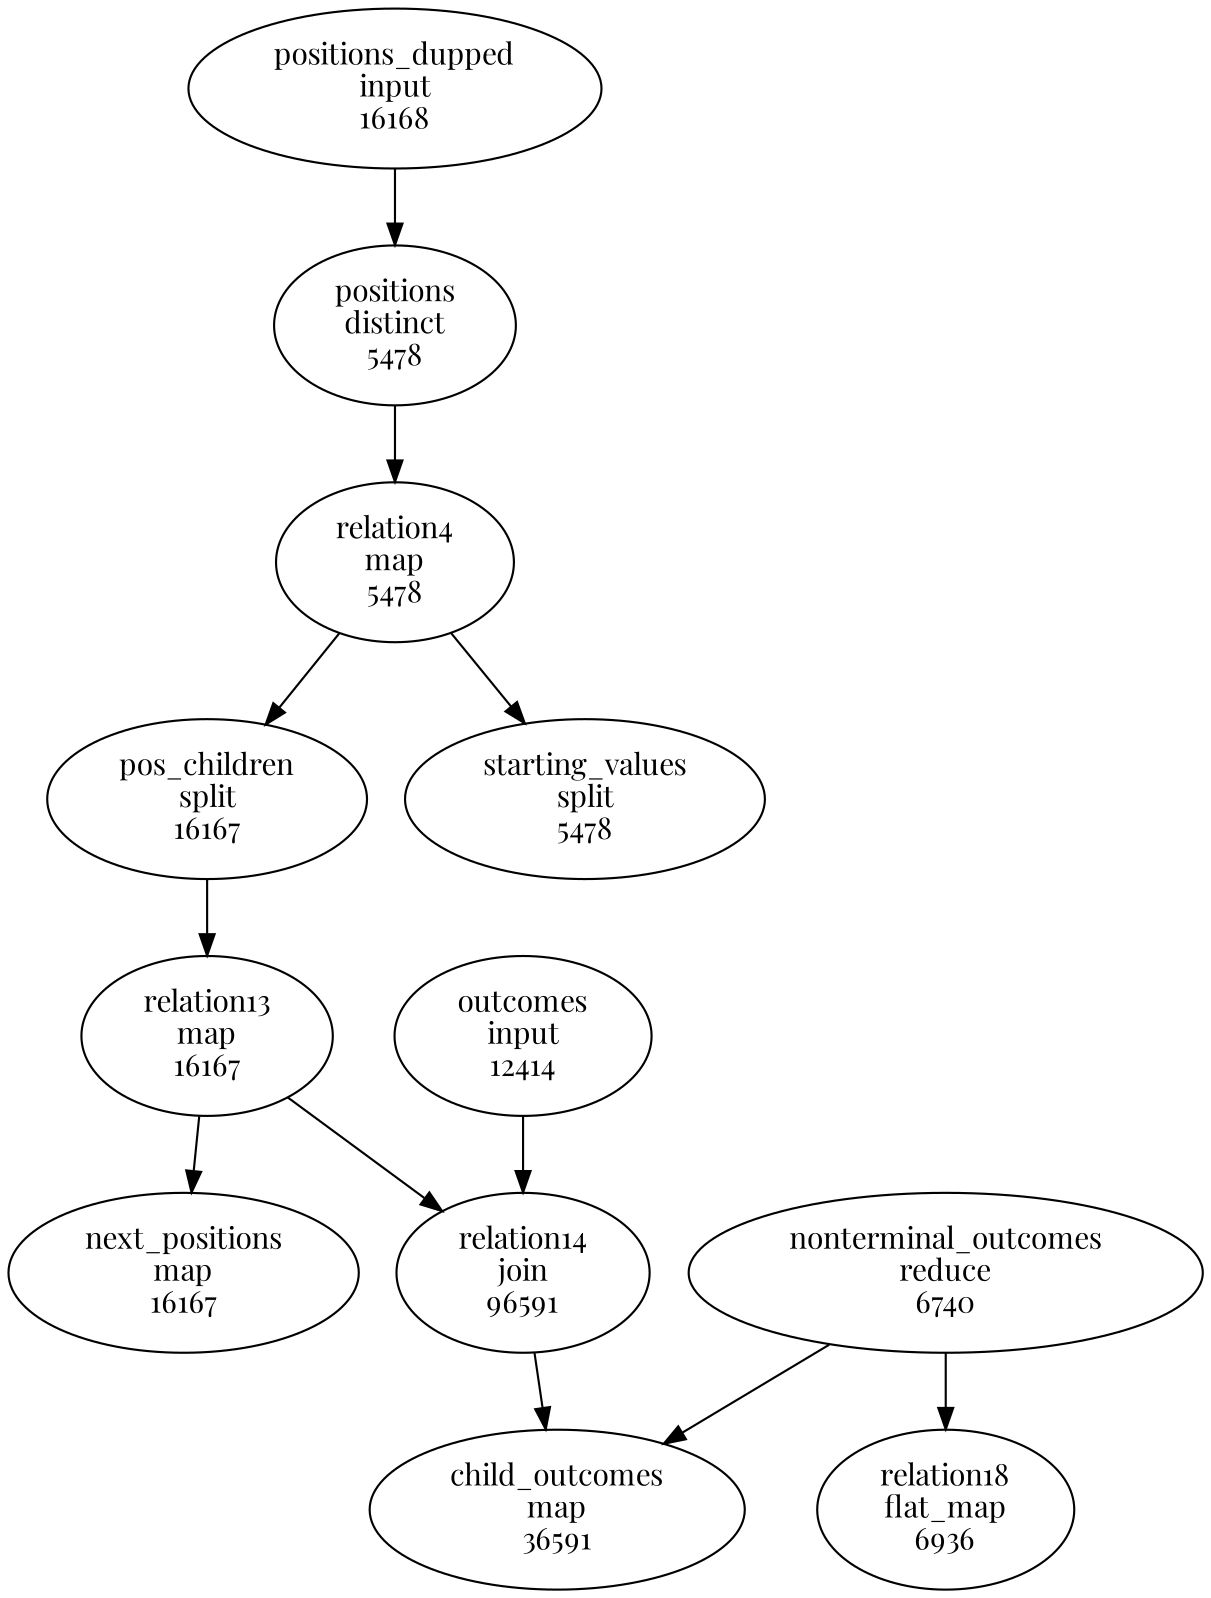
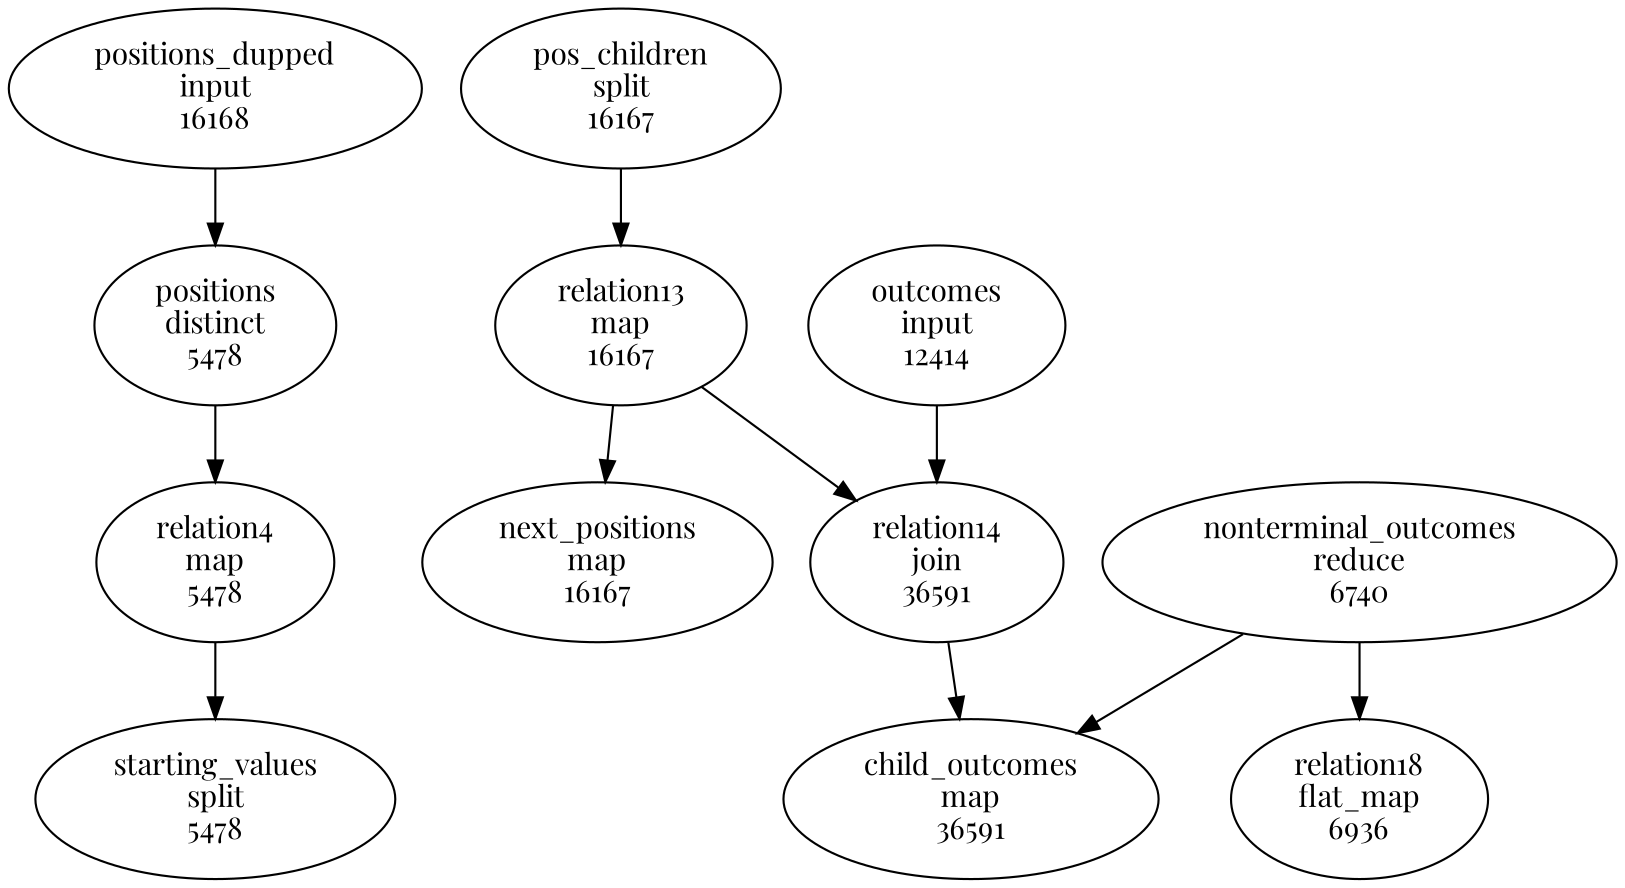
(309, 671) -> none
(523, 1304) -> (937, 593)
